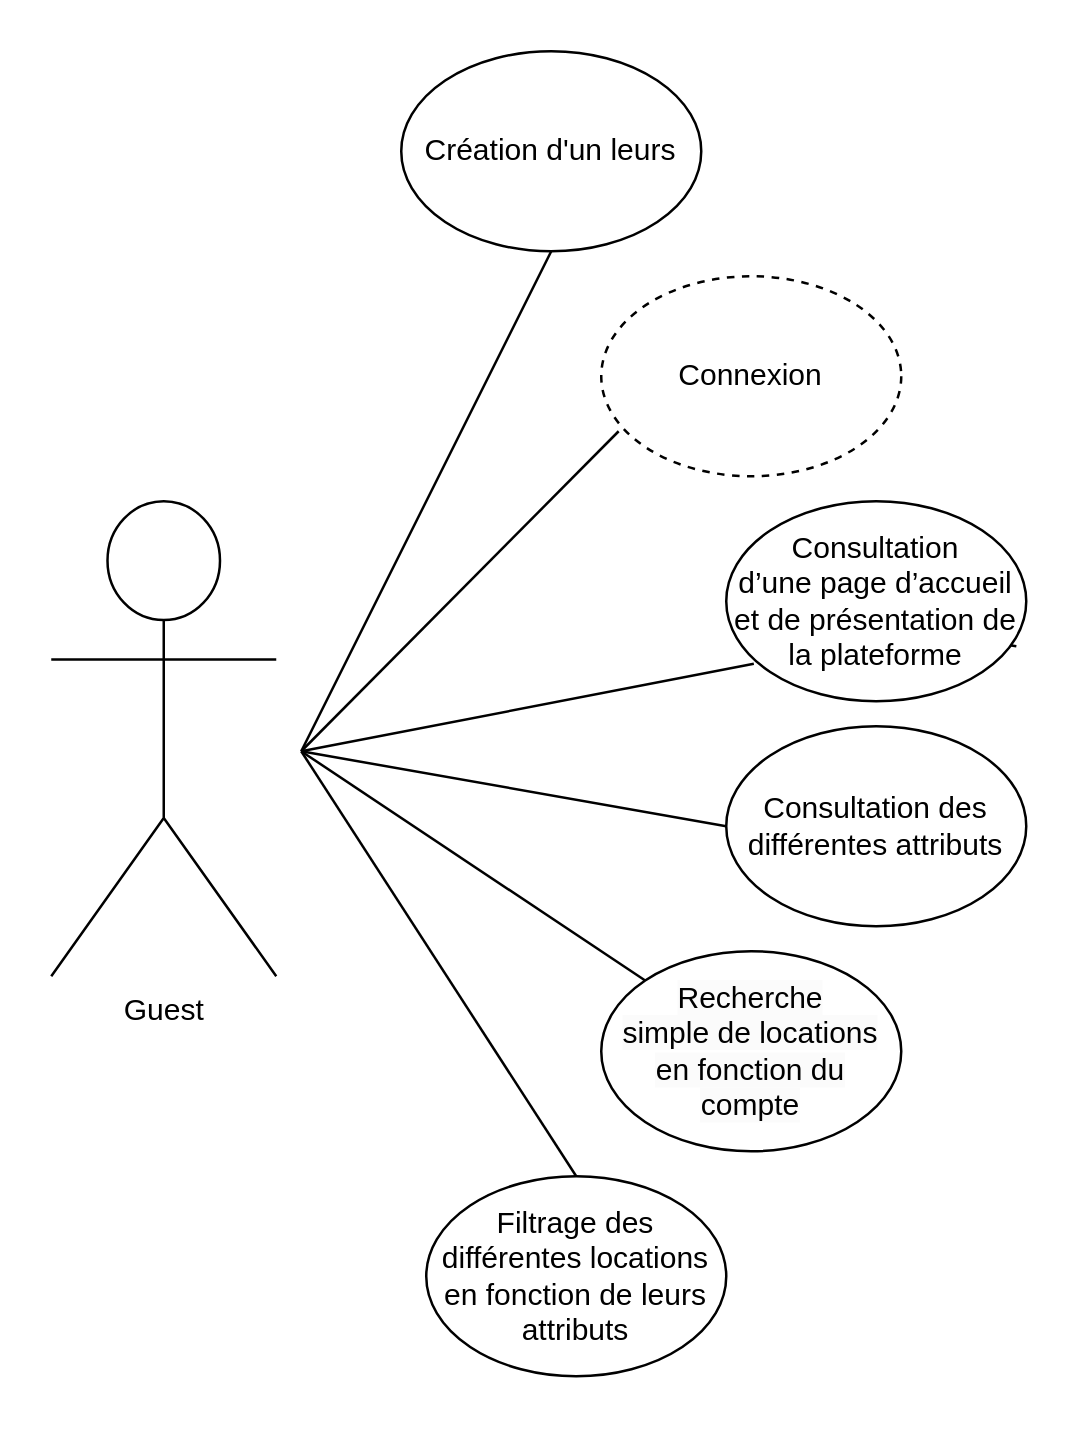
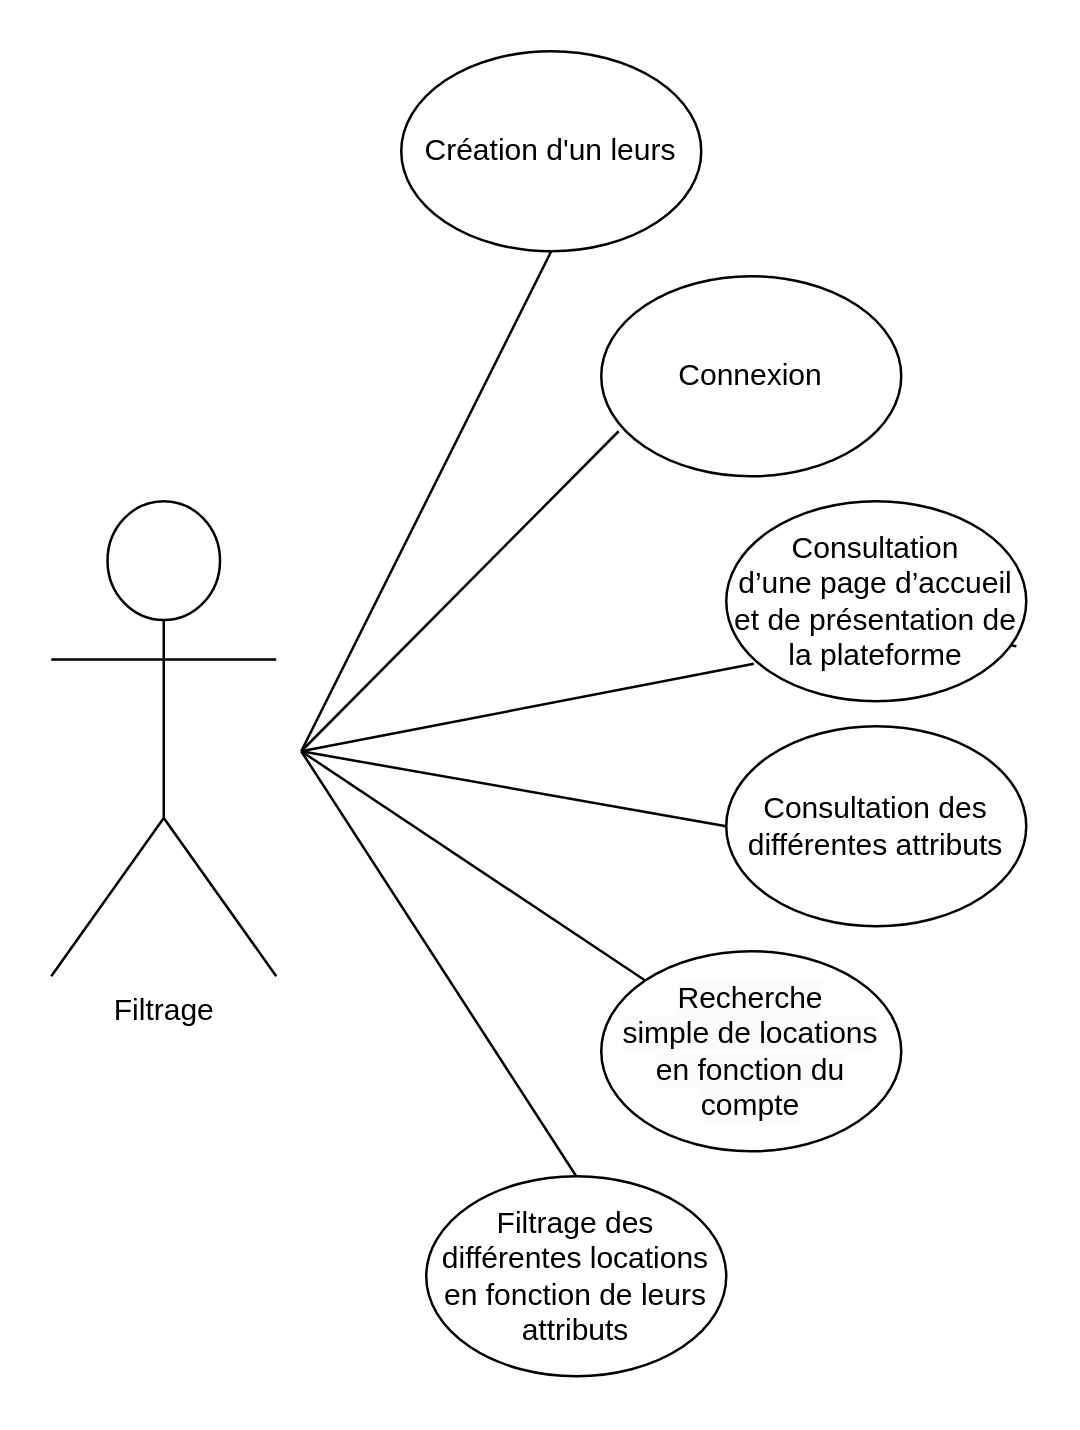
(751, 376) -> (751, 376)
(165, 1012) -> (165, 1012)
